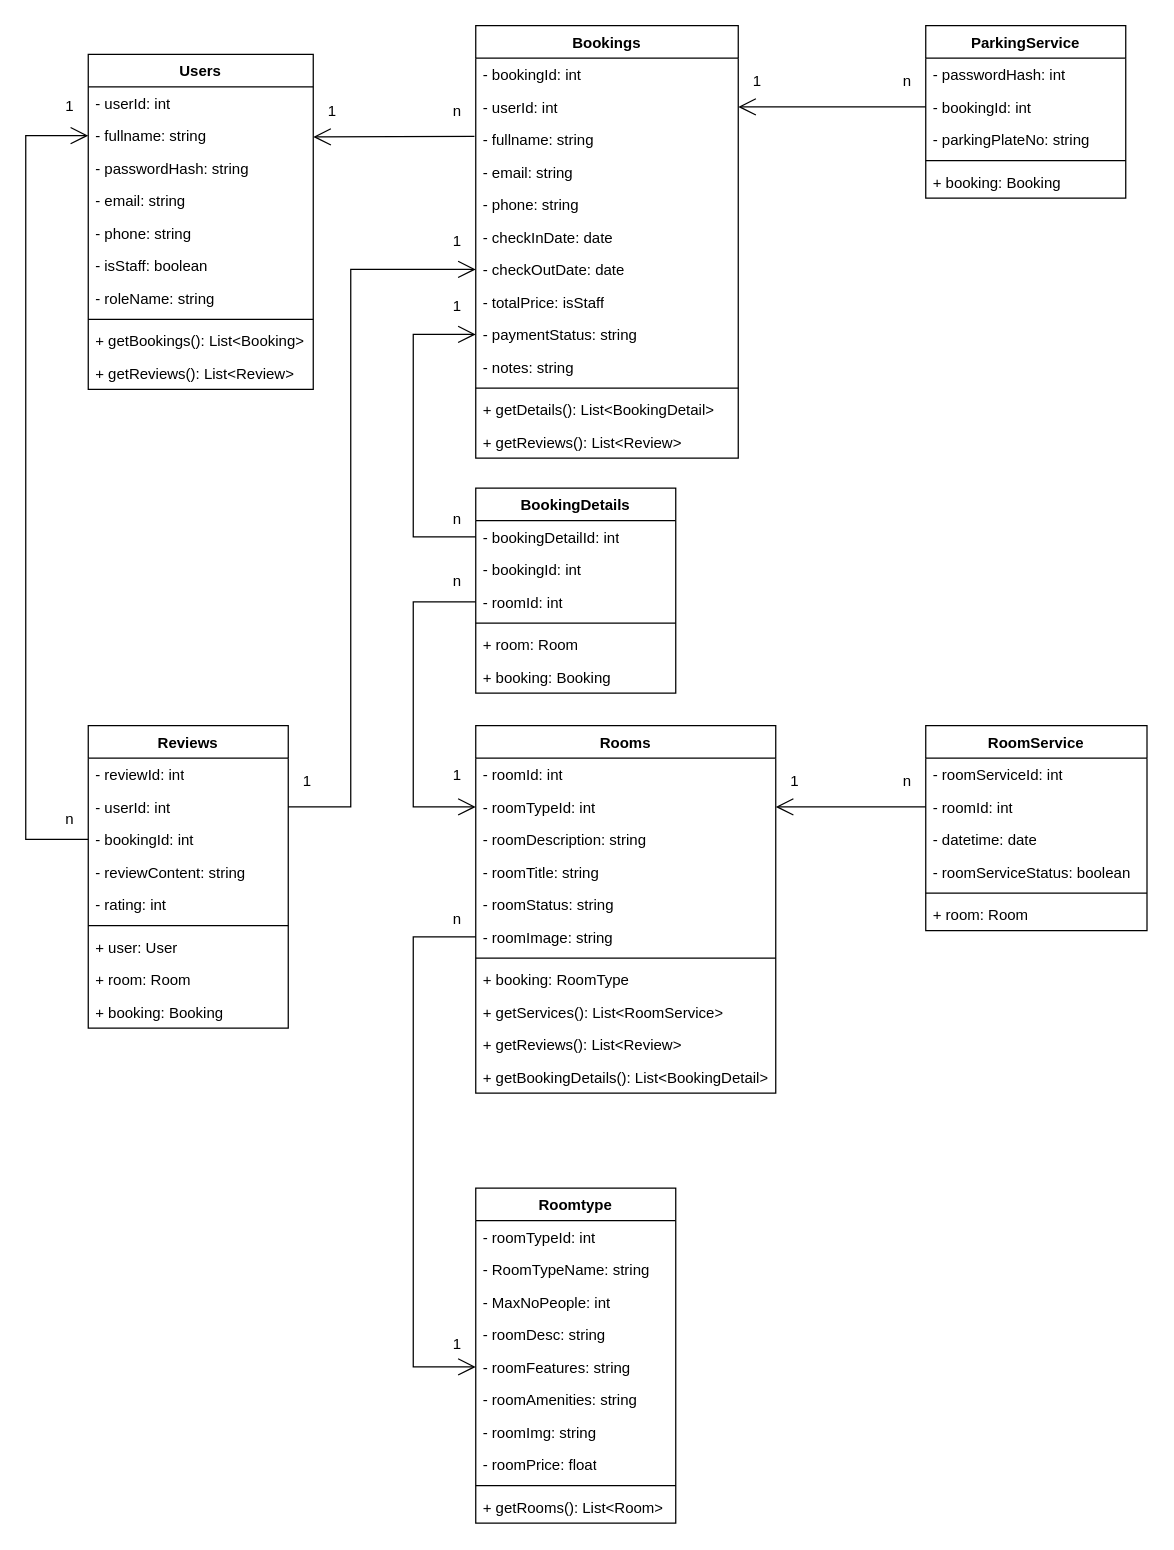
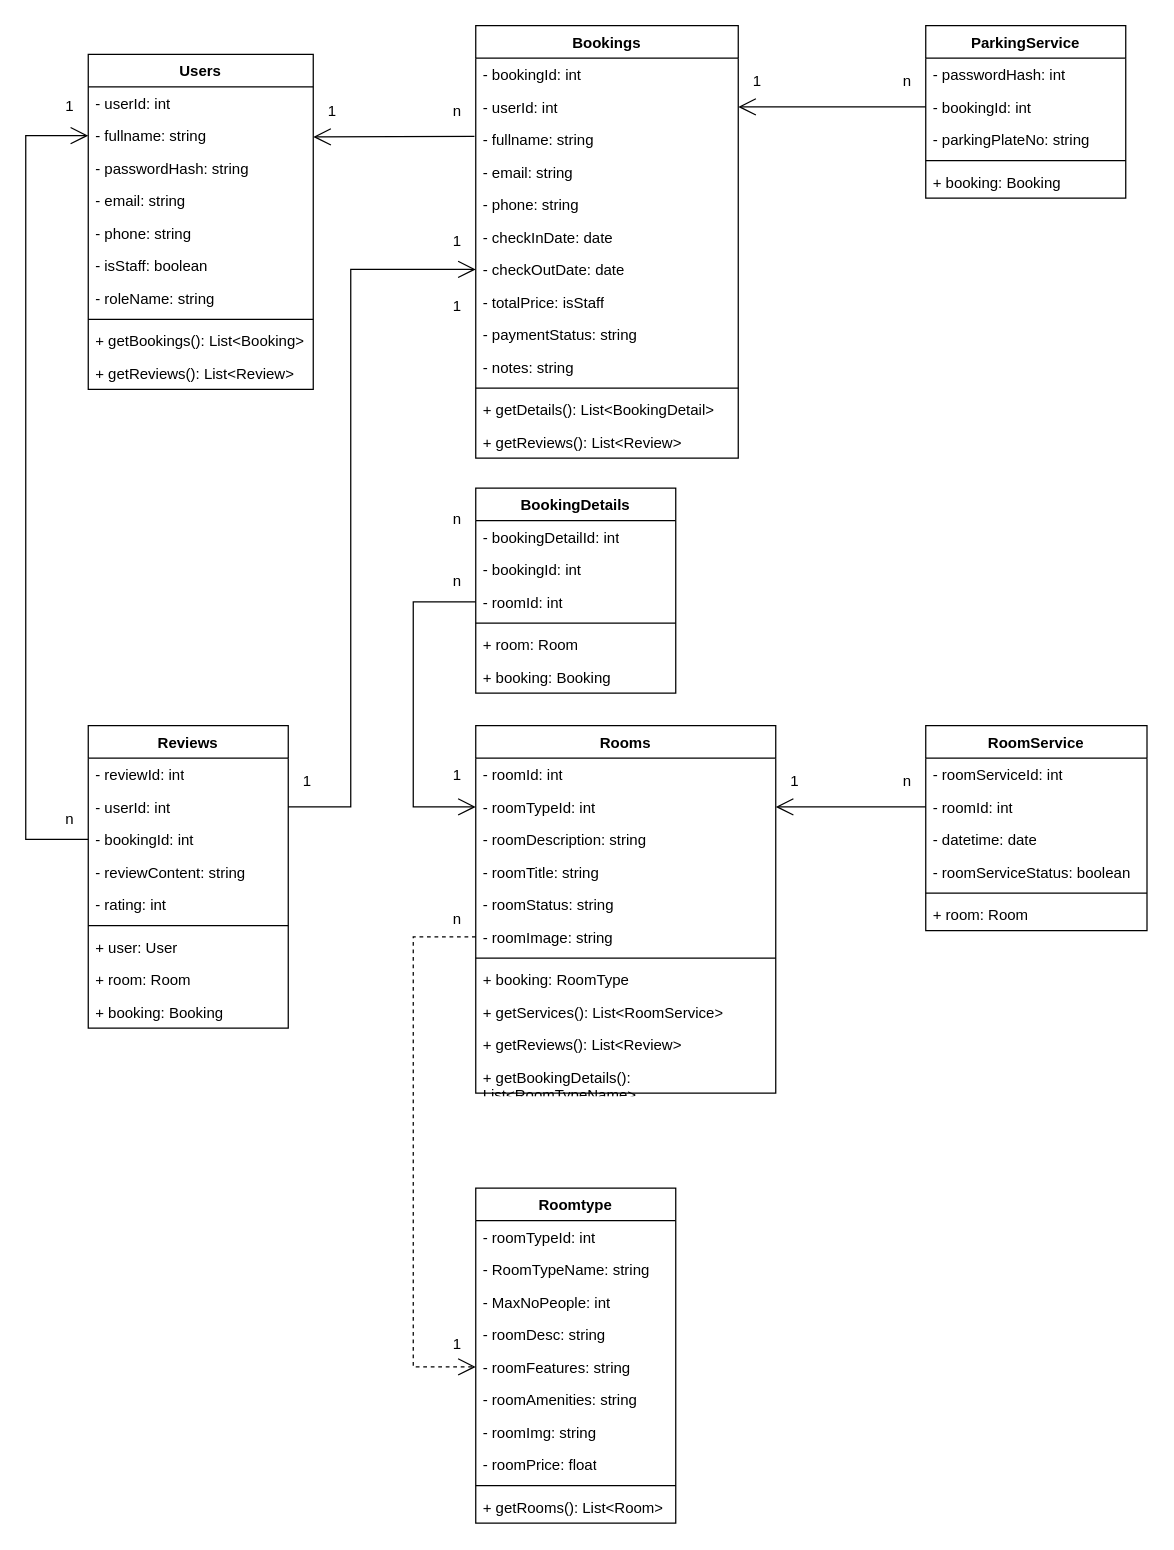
(413, 436) -> none
(627, 1087) -> (627, 1087)
(413, 1150) -> (413, 1150)
